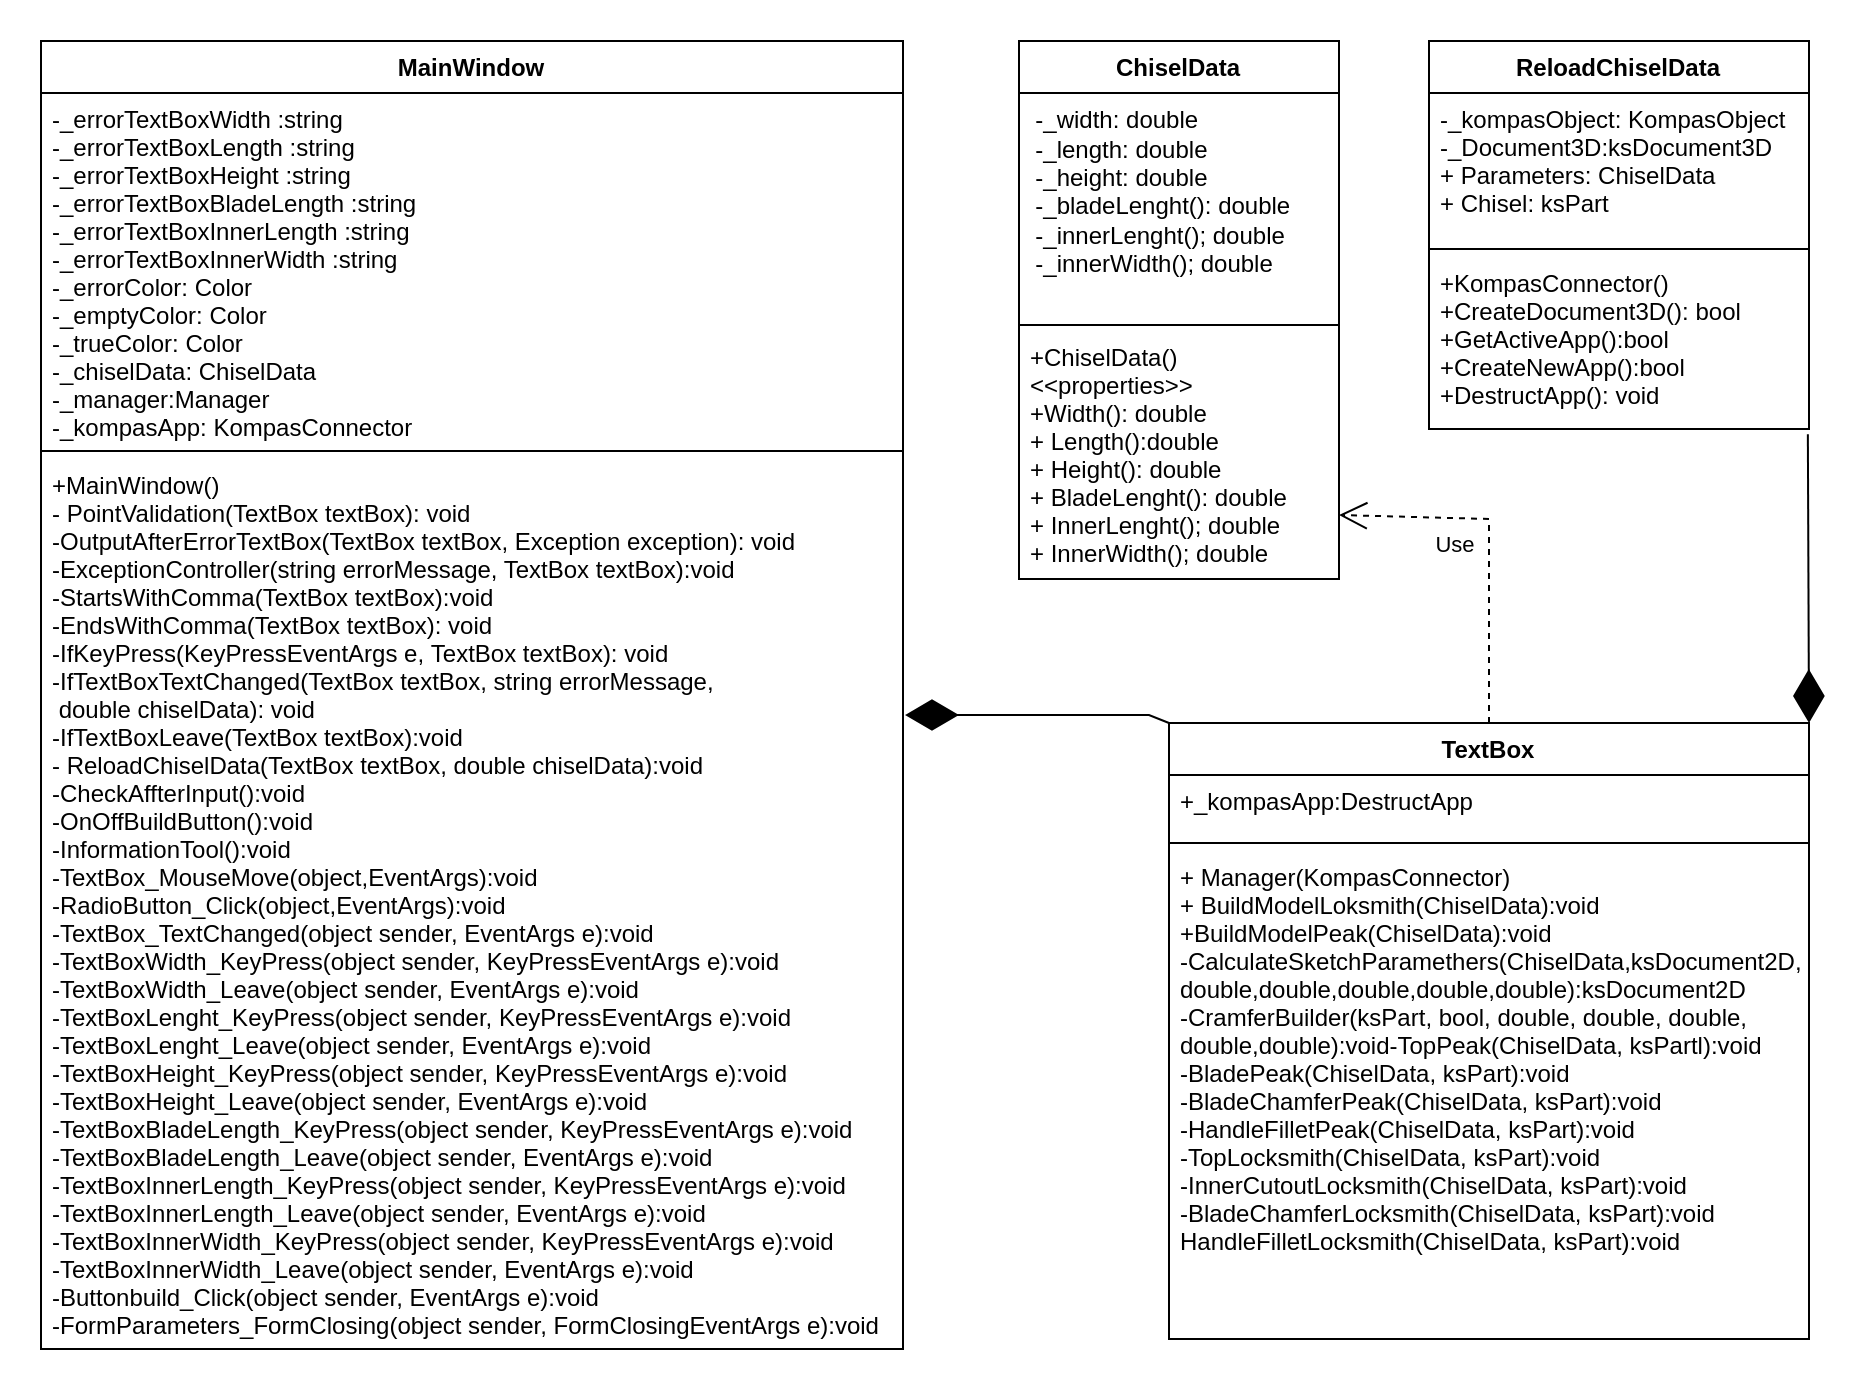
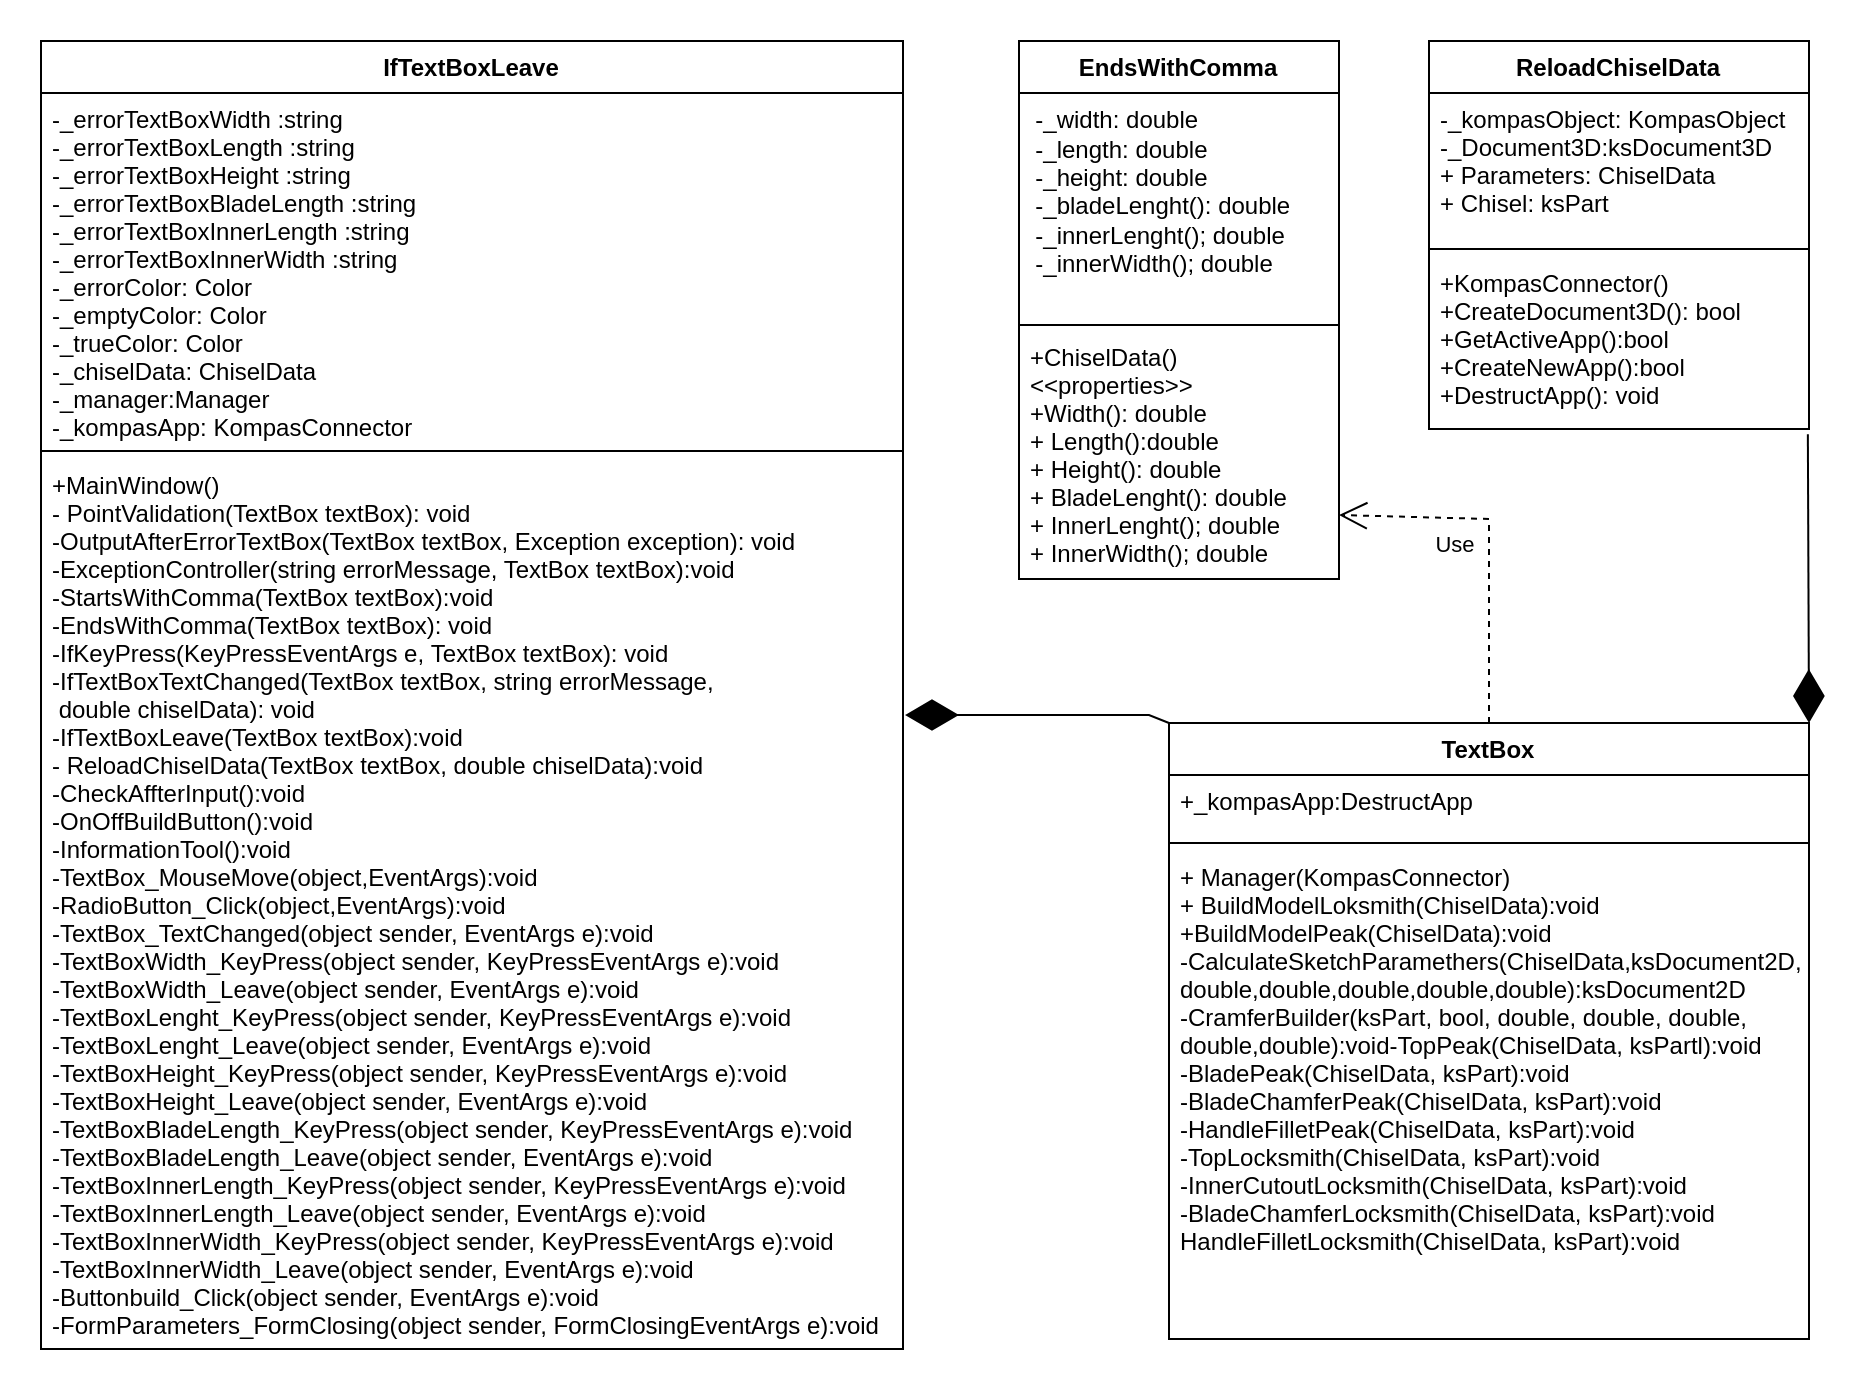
(471, 68) -> (471, 68)
(1178, 68) -> (1178, 68)
